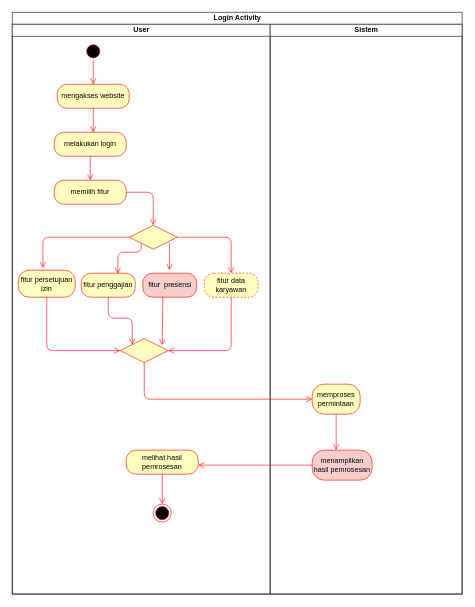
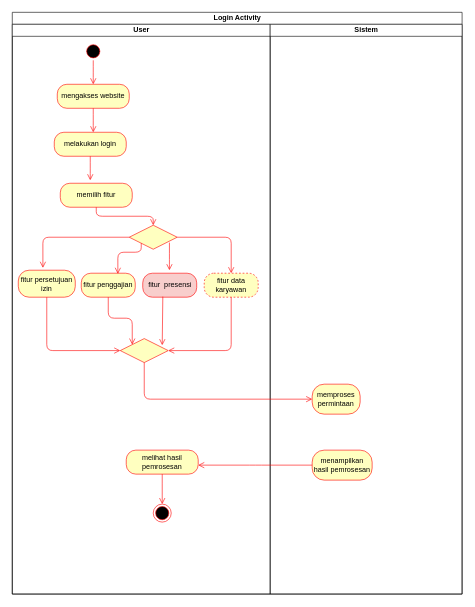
(90, 192) -> (96, 195)
(336, 432) -> none
(342, 465) -> (342, 465)
